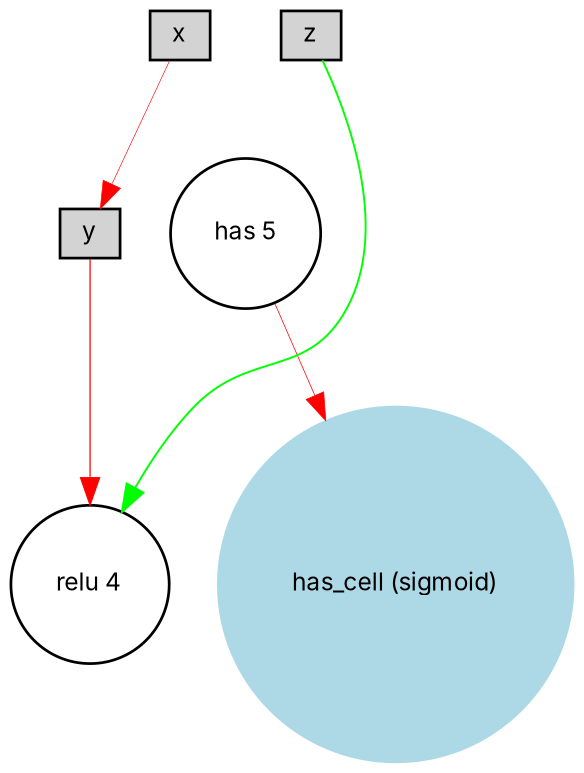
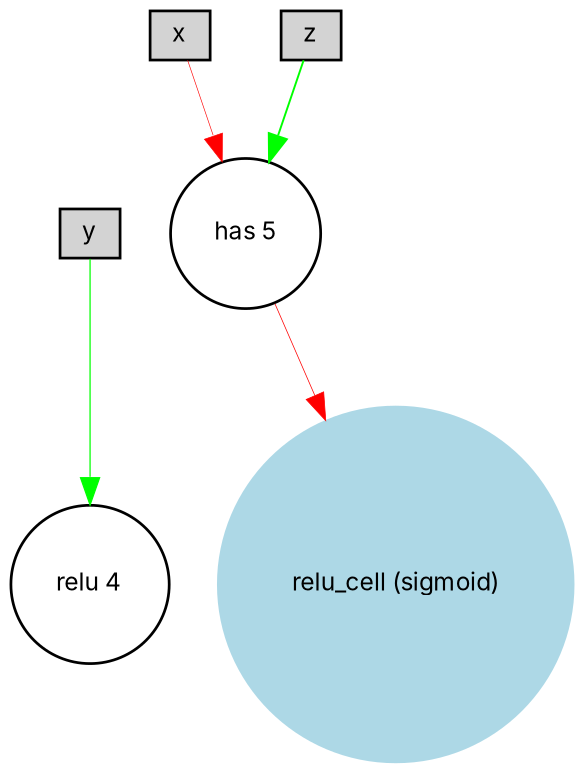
(141, 122) -> (200, 98)
(339, 320) -> (291, 98)
(90, 368) -> (90, 368)
(396, 584) -> (396, 584)
